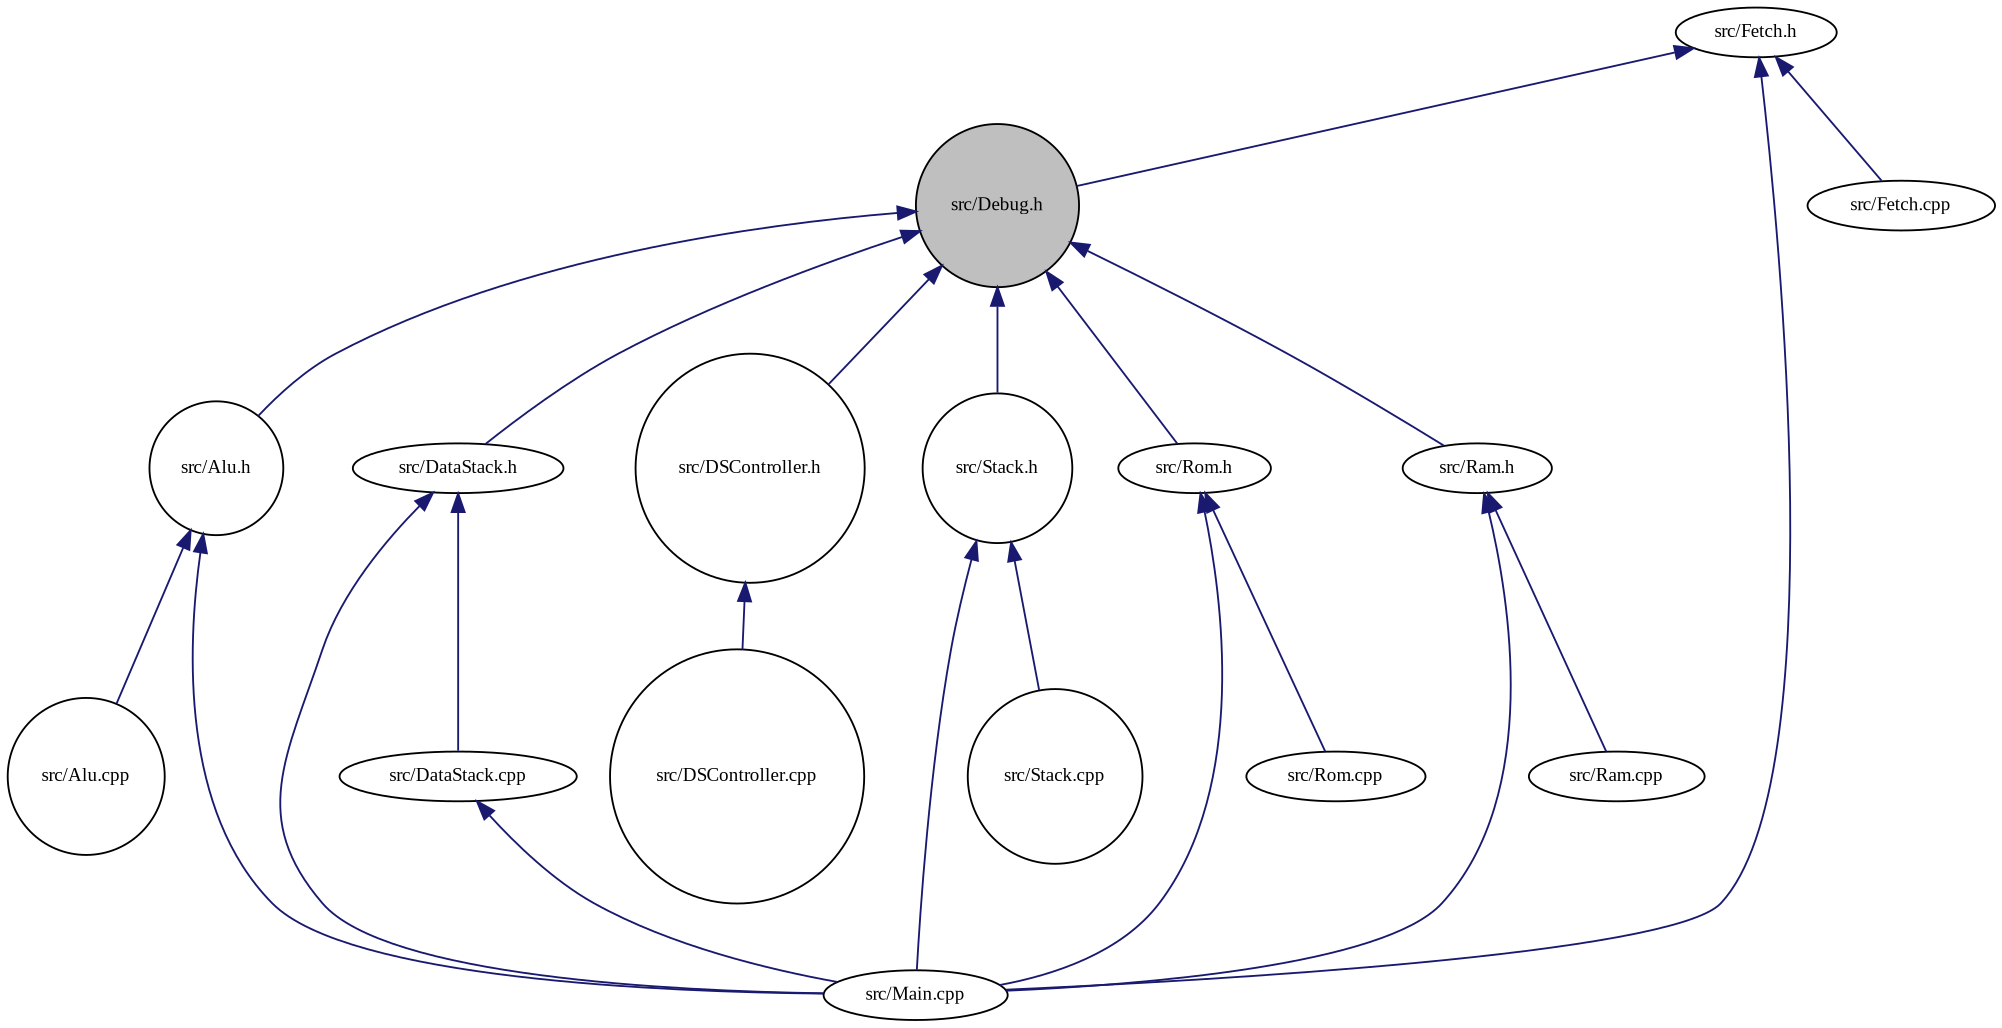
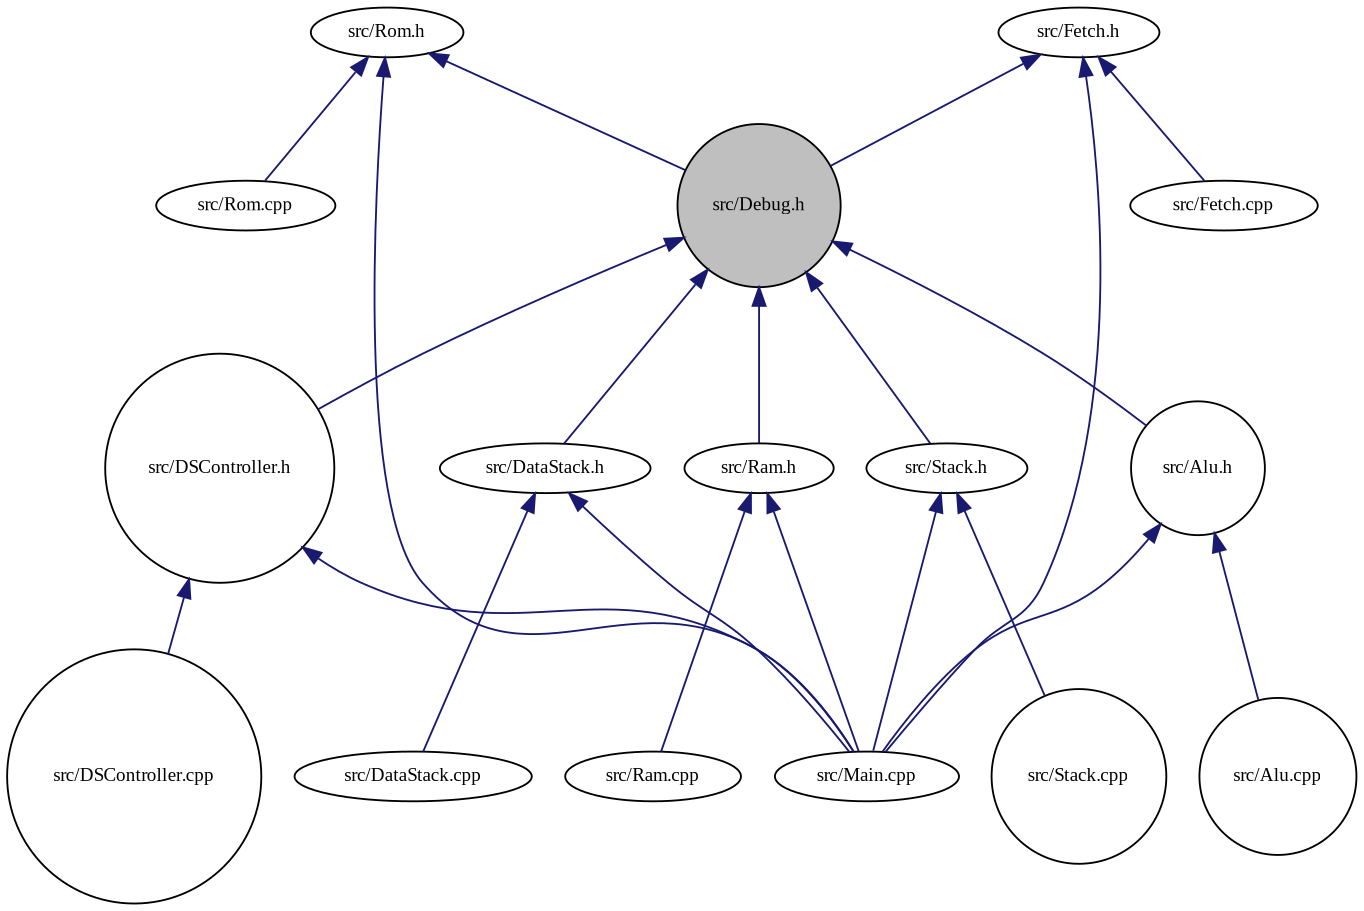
(1117, 365) -> (566, 116)
(997, 468) -> (947, 468)
(648, 929) -> (607, 609)
